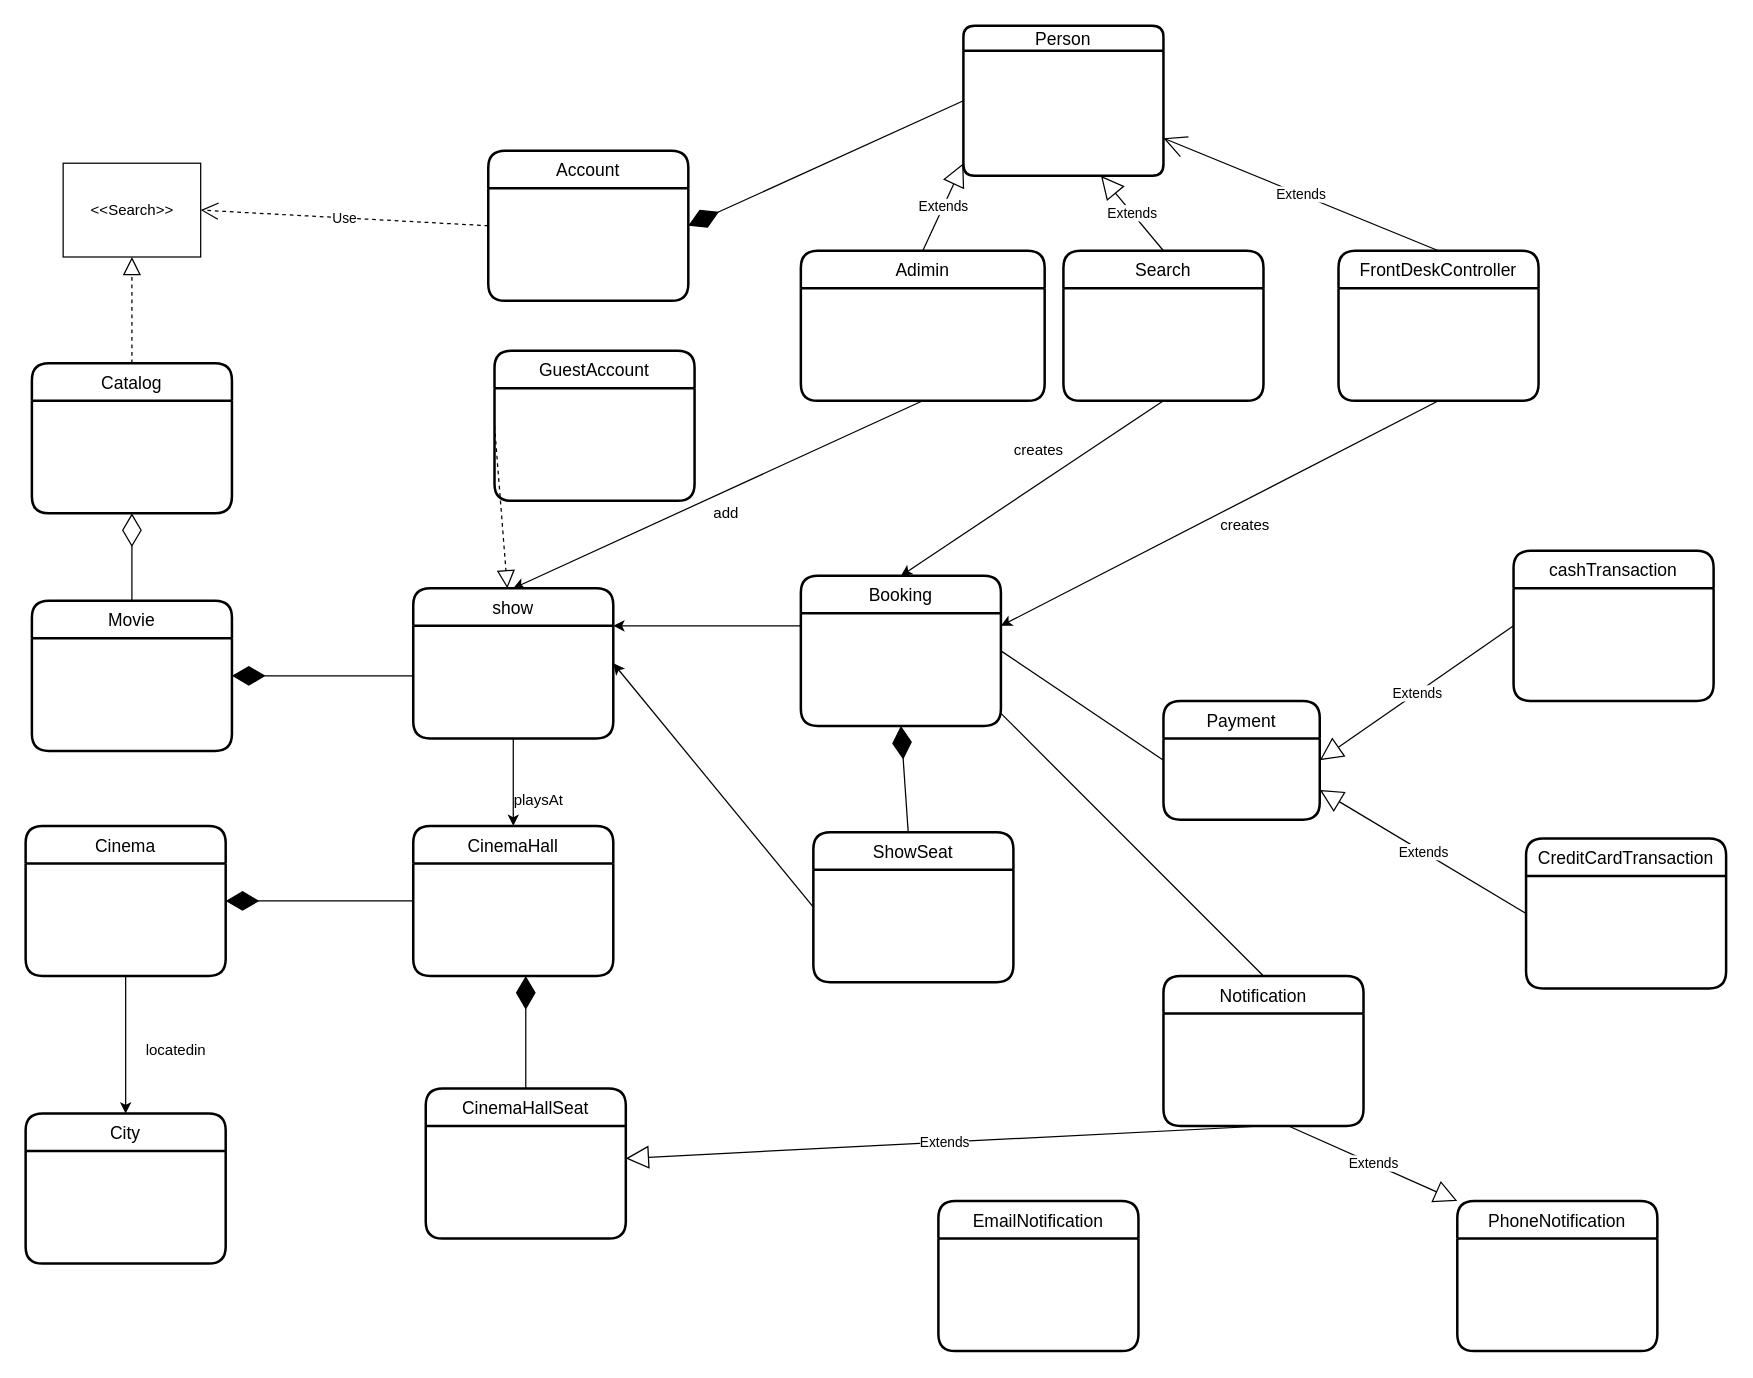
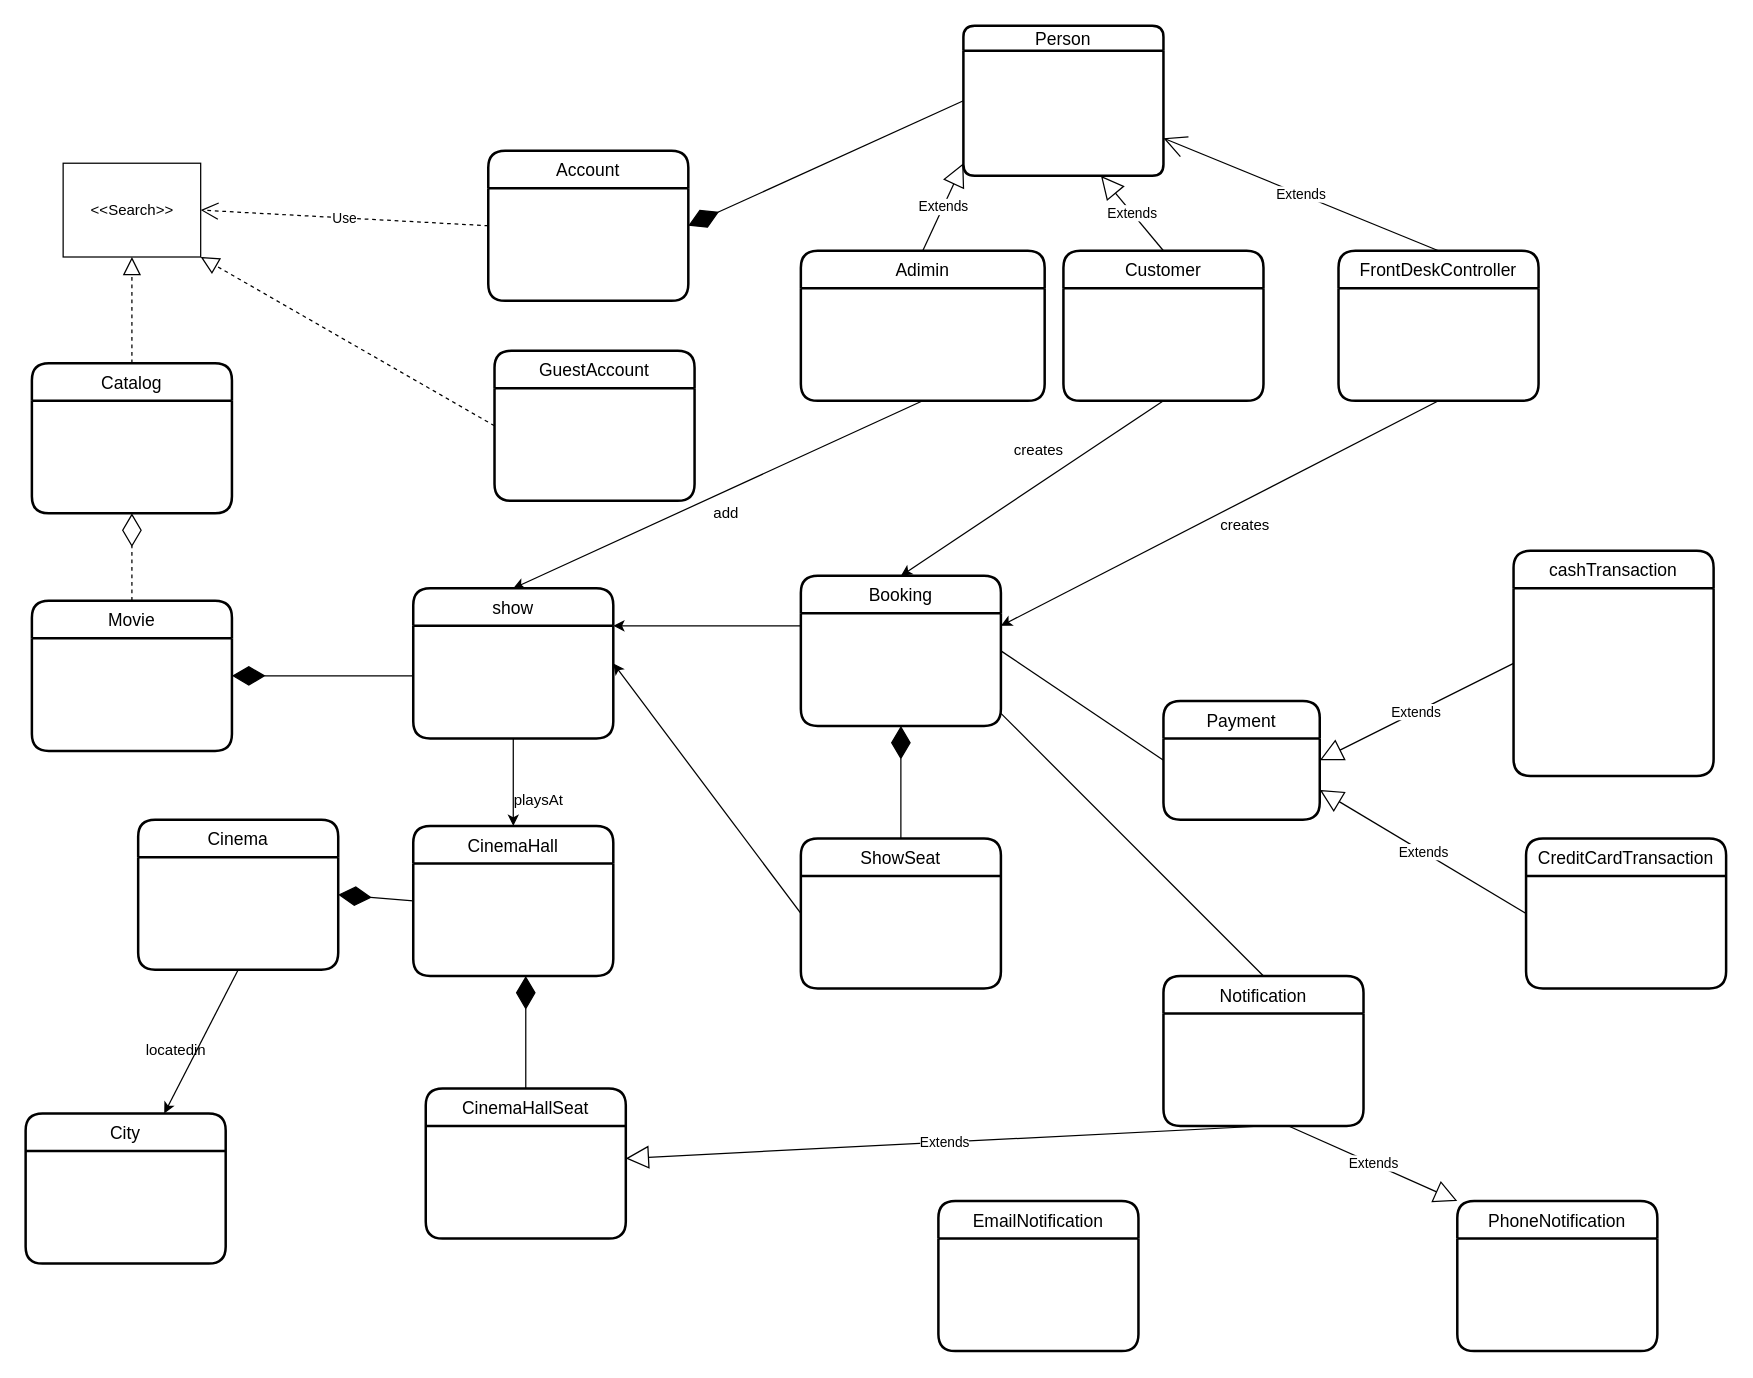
(1163, 270) -> (1163, 270)
(501, 512) -> (354, 345)
(132, 572) -> (132, 572)
(1613, 626) -> (1613, 663)
(126, 901) -> (238, 894)
(913, 907) -> (901, 913)
